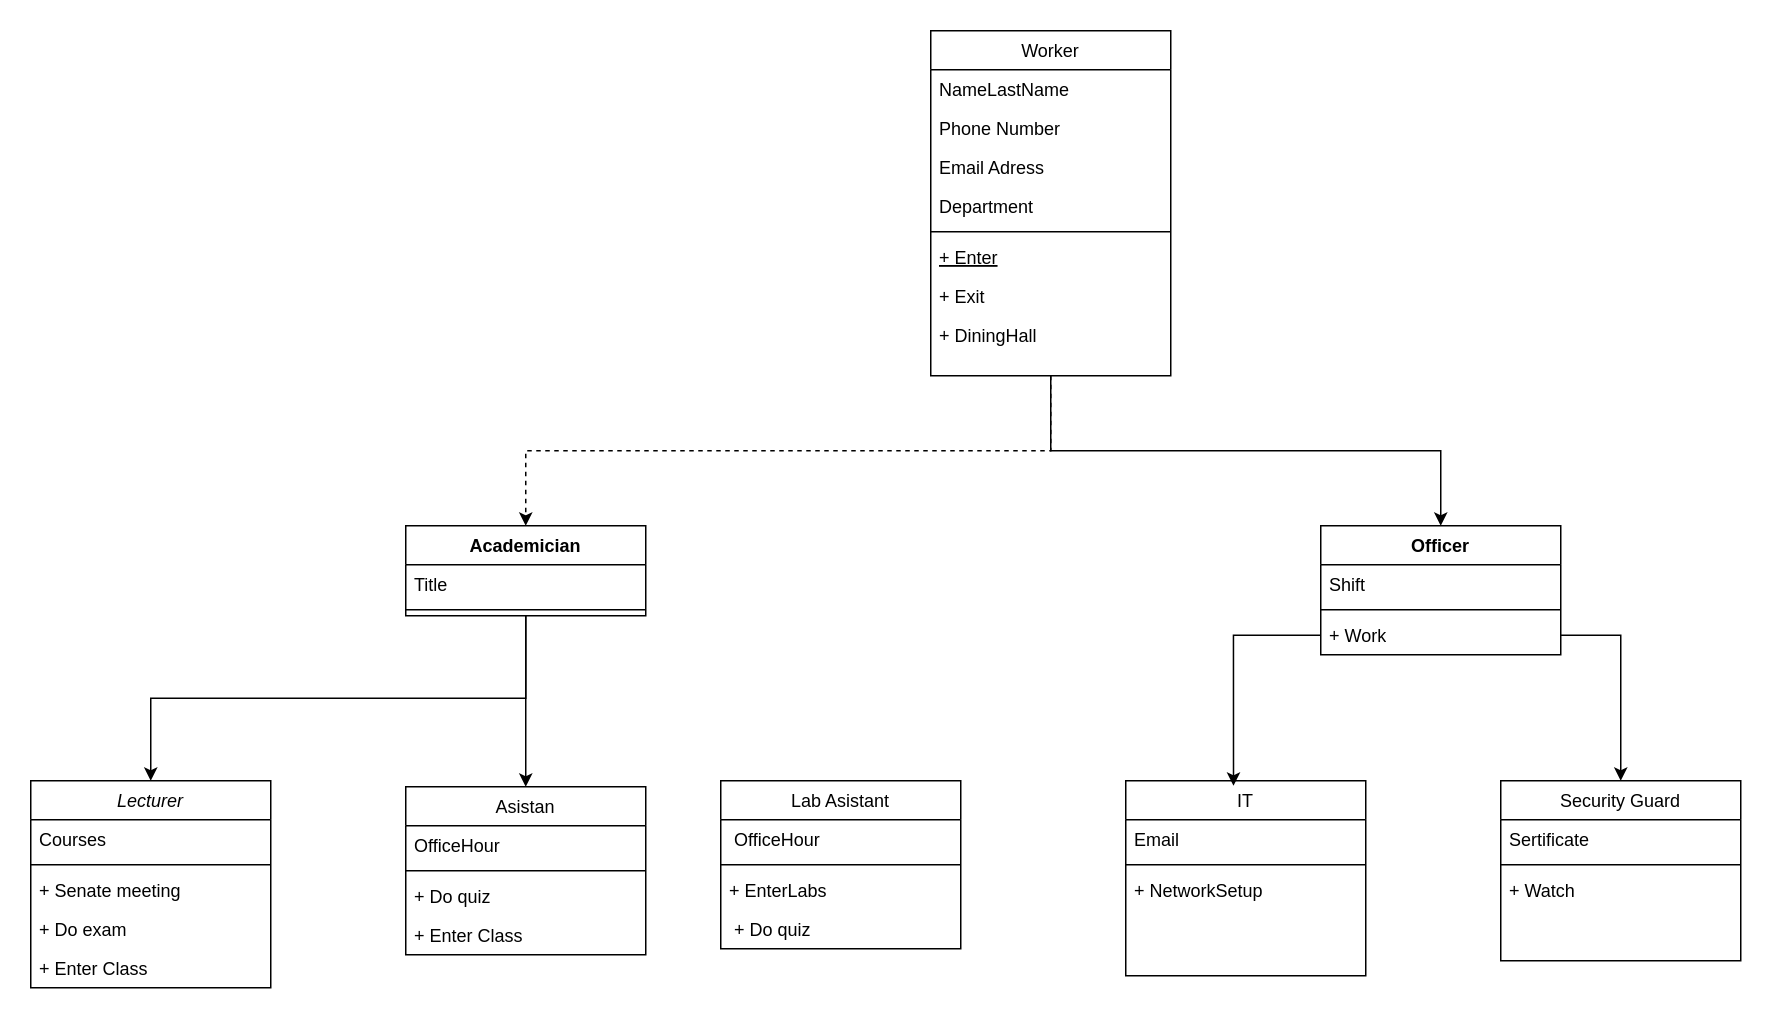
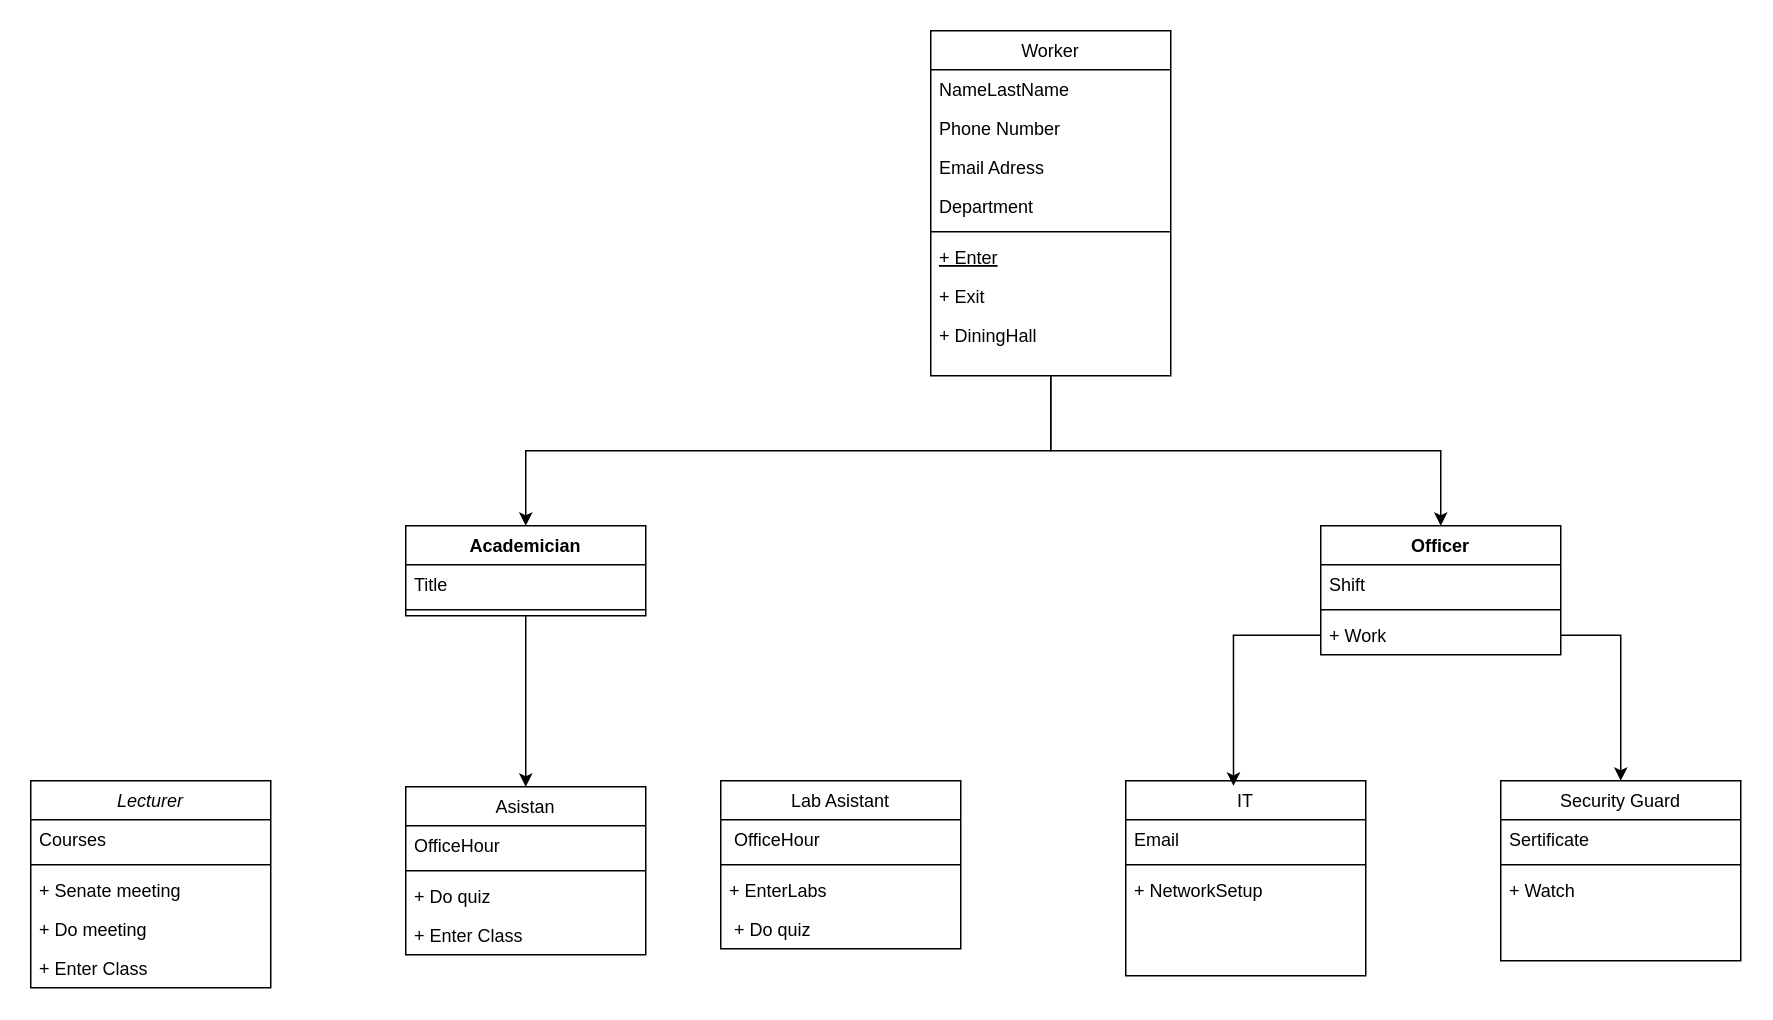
(755, 451) -> (755, 451)
(301, 698) -> none
(80, 930) -> (92, 930)
